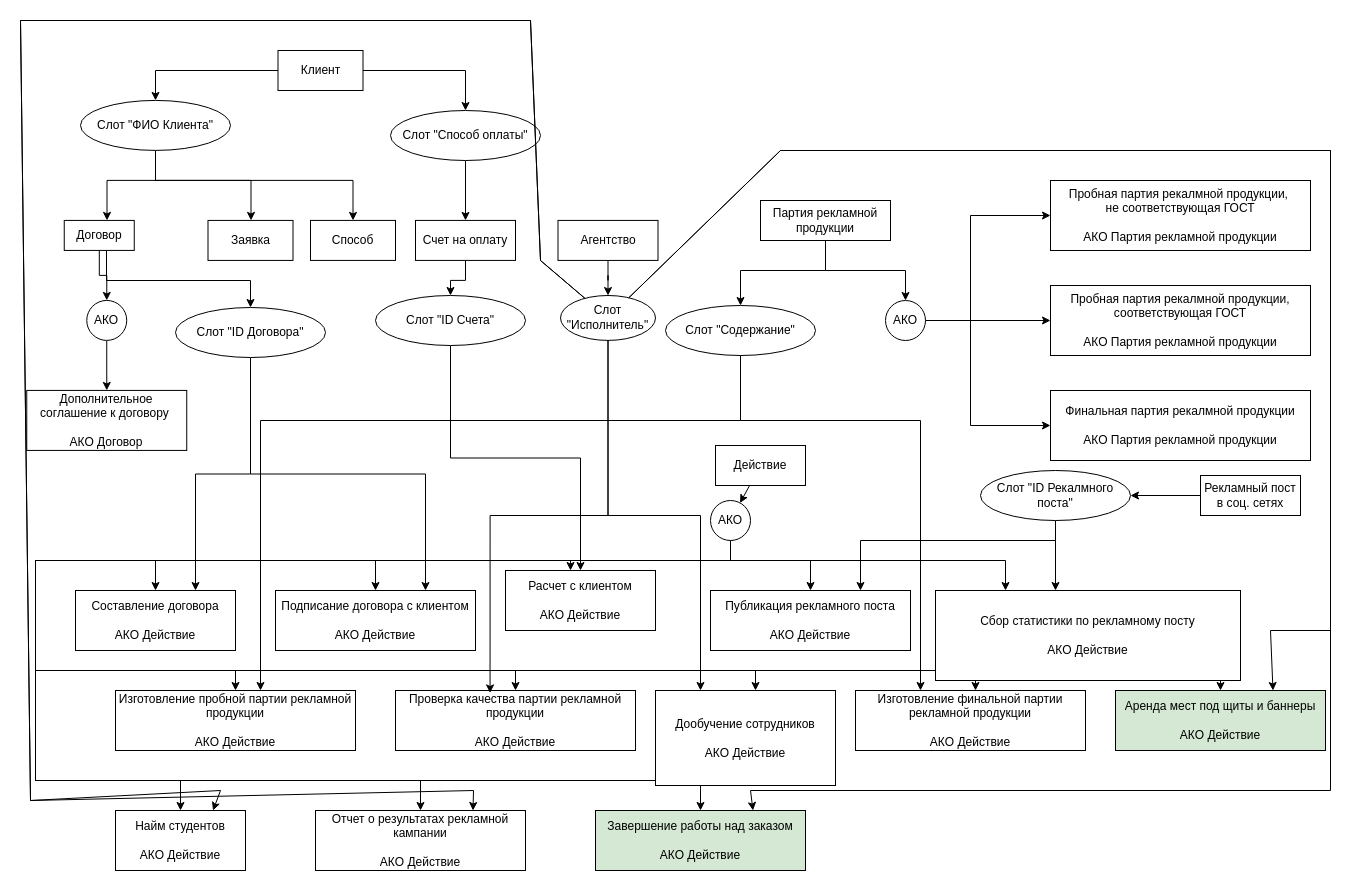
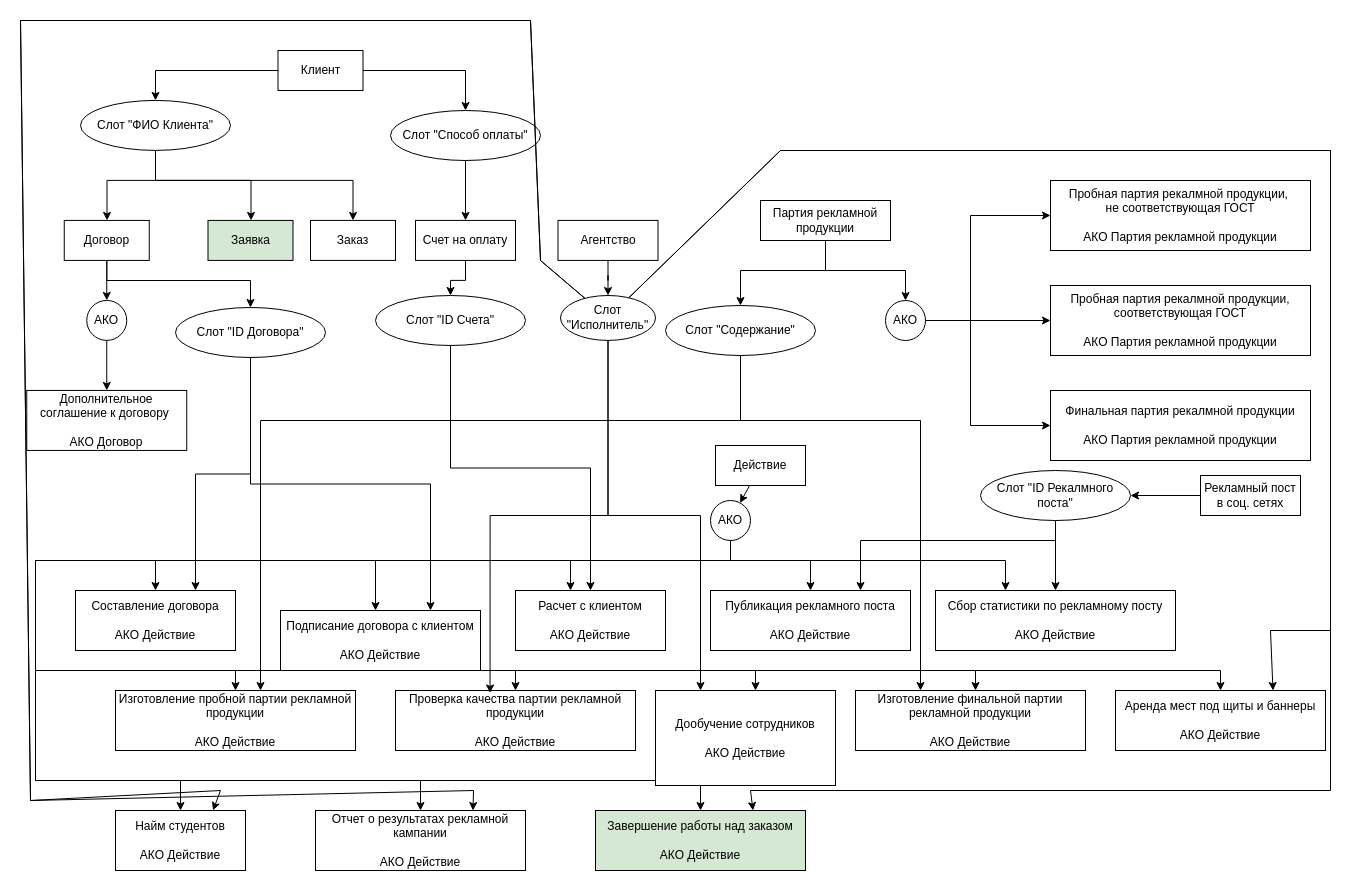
(99, 235) -> (107, 240)
(251, 240) -> (251, 240)
(353, 241) -> (353, 241)
(581, 601) -> (591, 621)
(376, 621) -> (381, 641)
(1088, 636) -> (1056, 621)
(1221, 721) -> (1221, 721)
